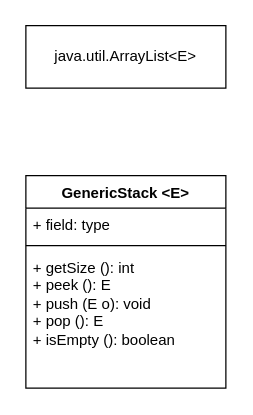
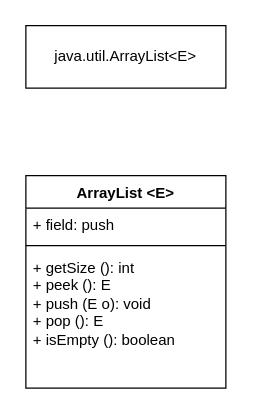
(126, 193) -> (126, 193)
(78, 226) -> (78, 226)
